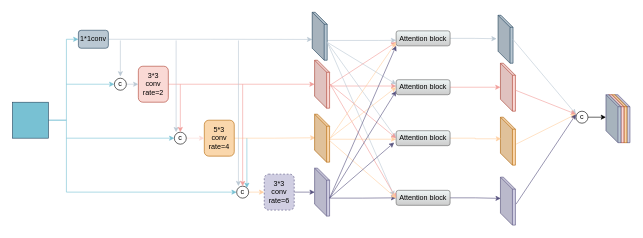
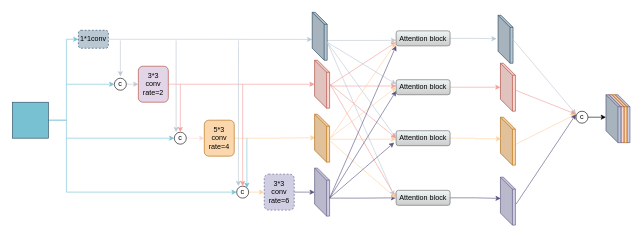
(93, 39) -> (93, 39)
(153, 84) -> (153, 84)
